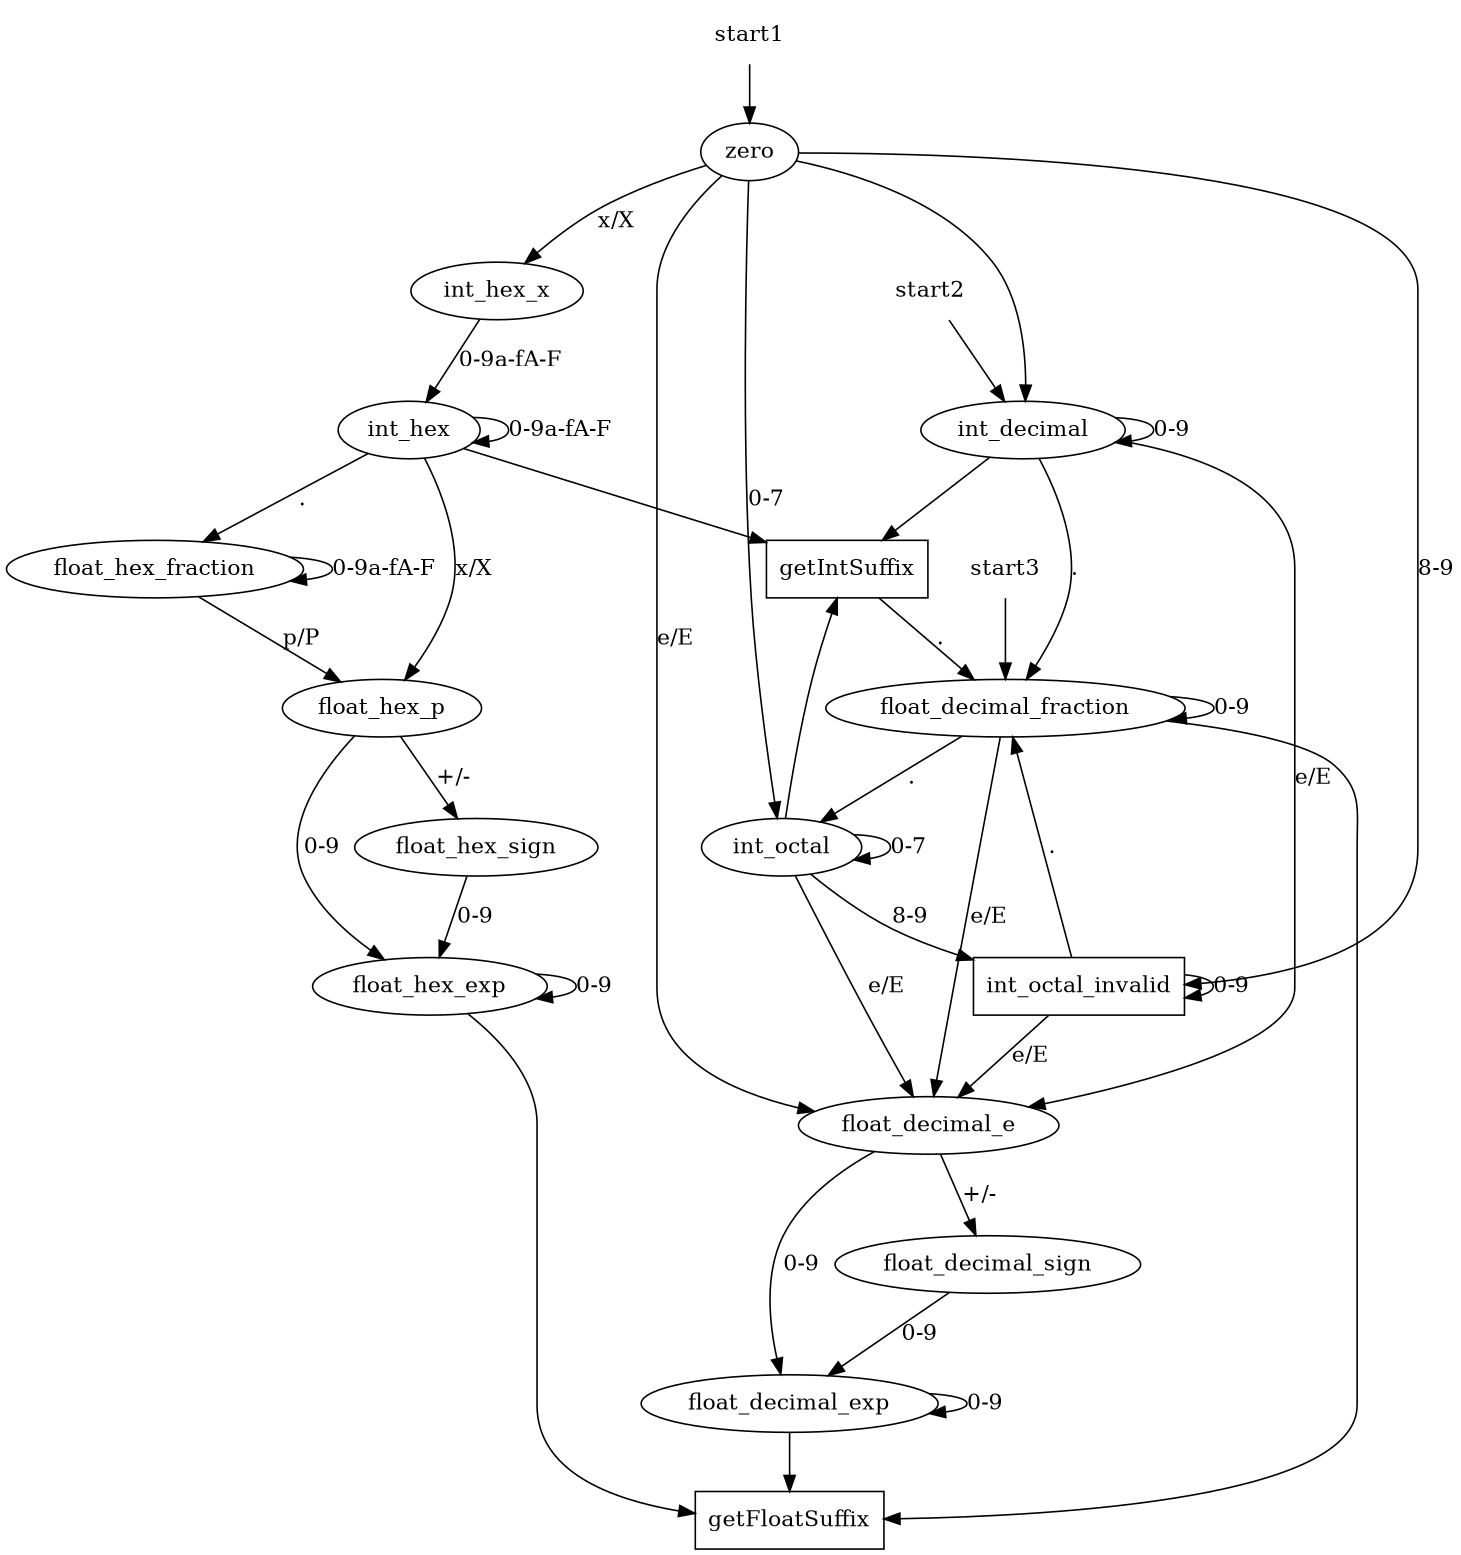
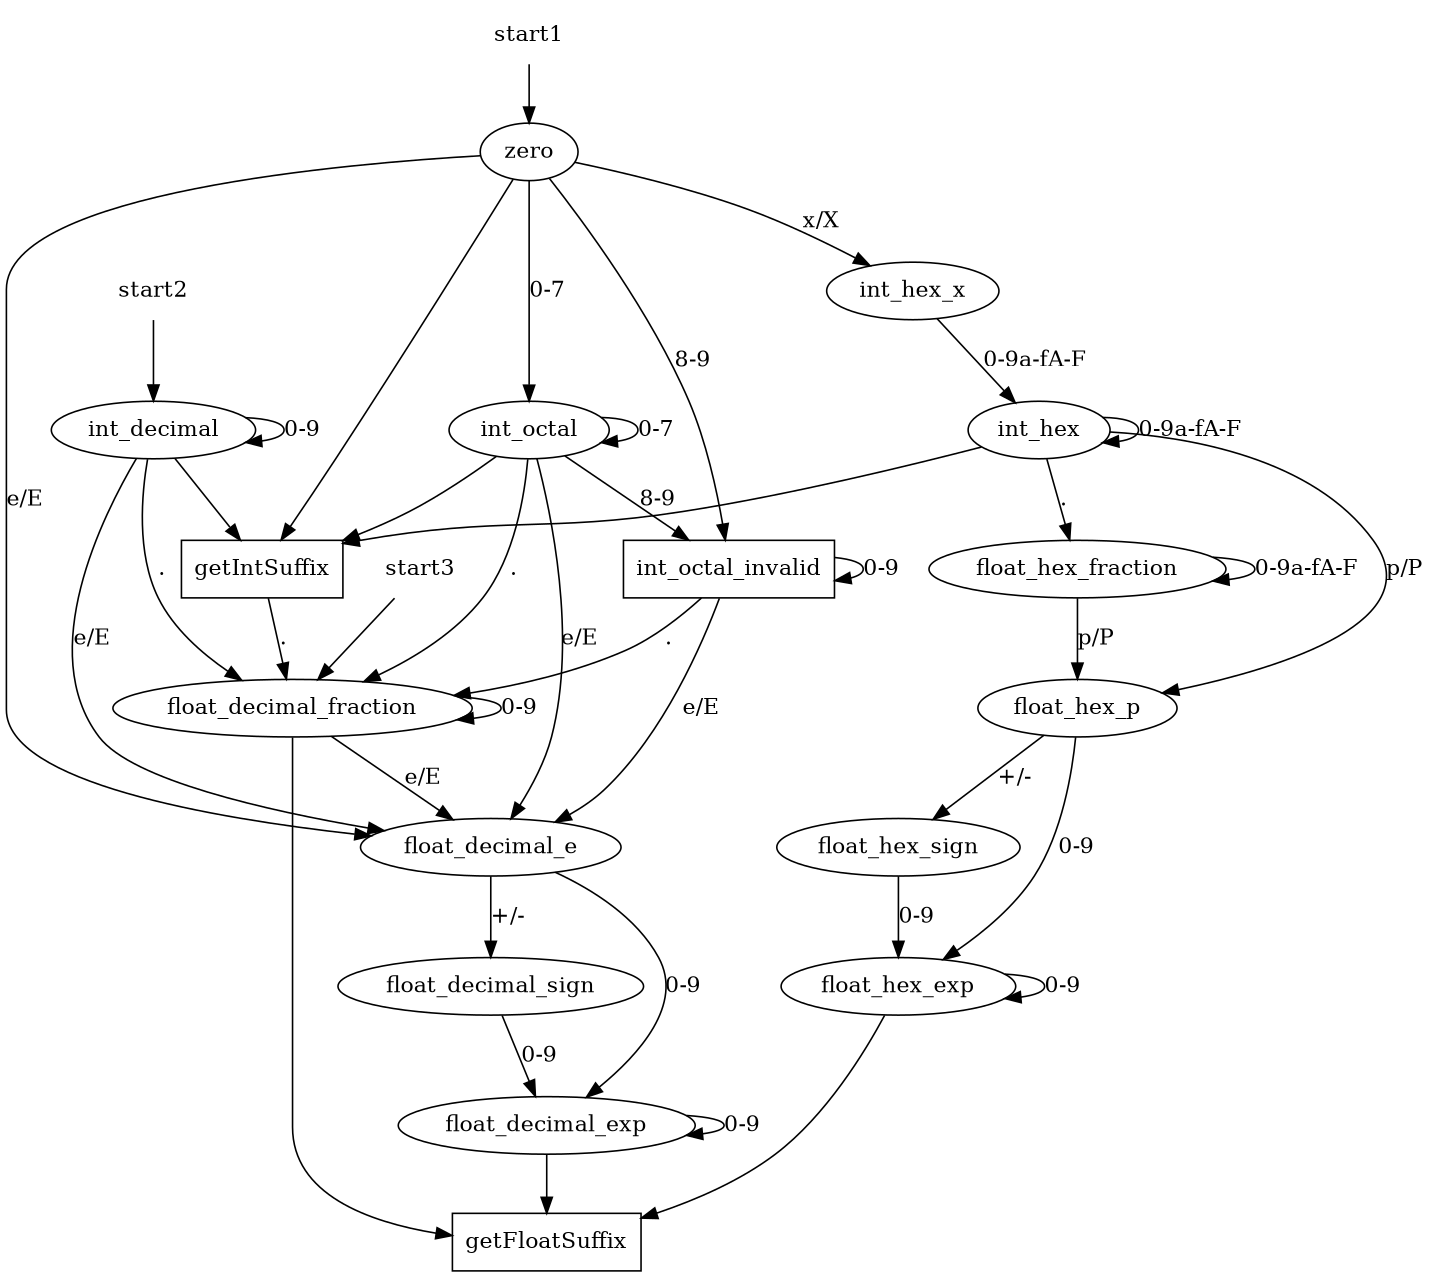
(958, 229) -> (403, 354)
(474, 569) -> (1405, 569)
(898, 775) -> (488, 591)
